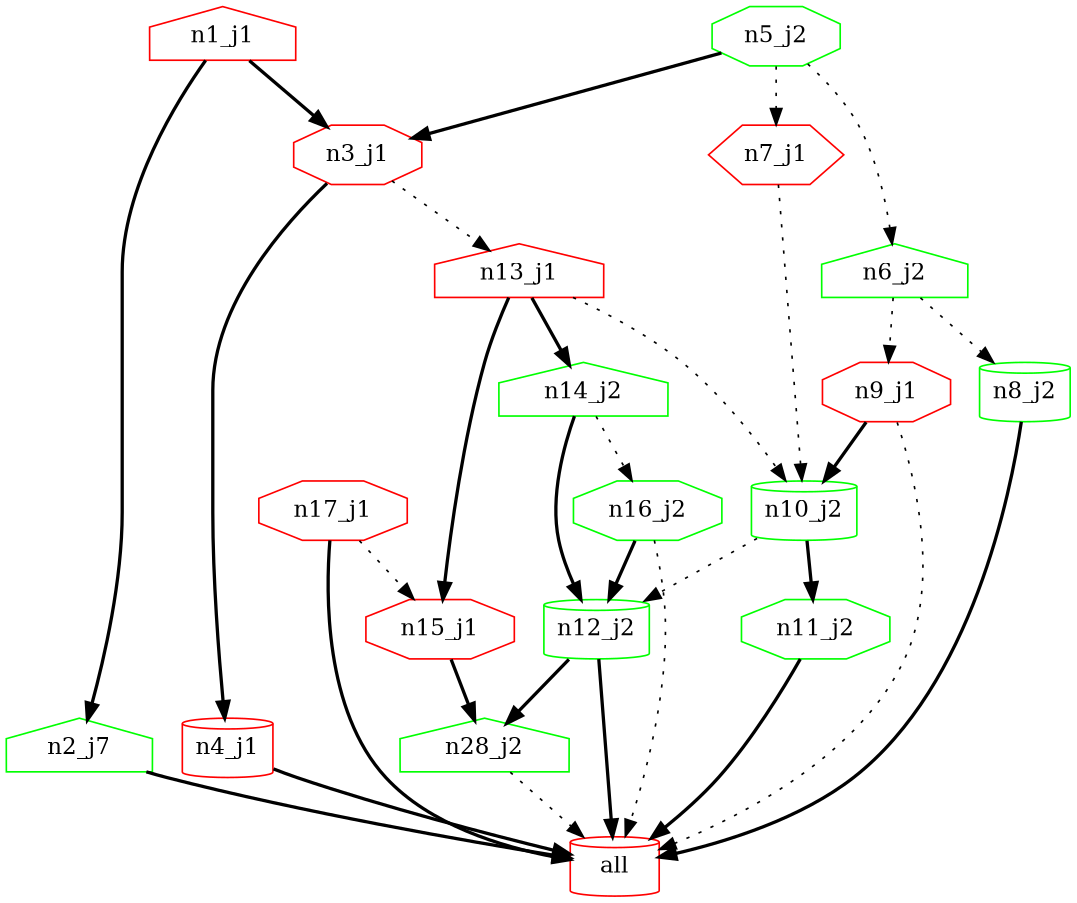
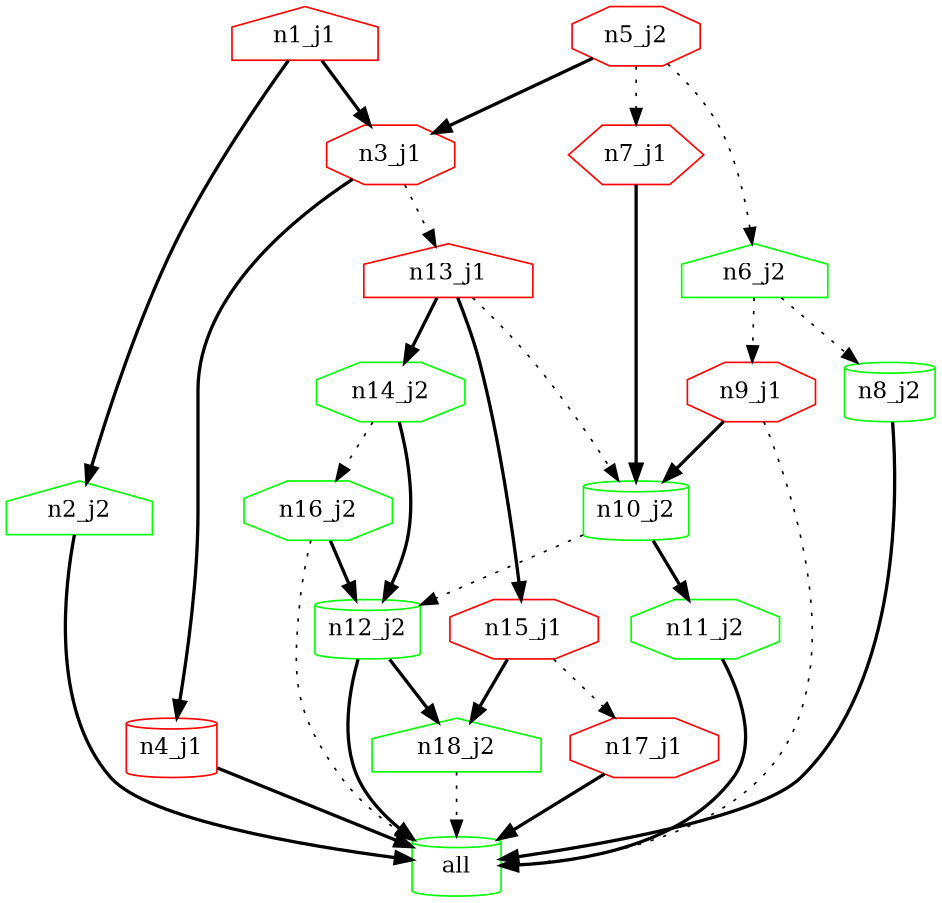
(776, 36) -> (636, 36)
(789, 324) -> (636, 324)
(583, 392) -> (391, 392)
(381, 564) -> (578, 683)
(79, 748) -> (79, 511)
(485, 748) -> (457, 748)
(615, 866) -> (457, 866)
